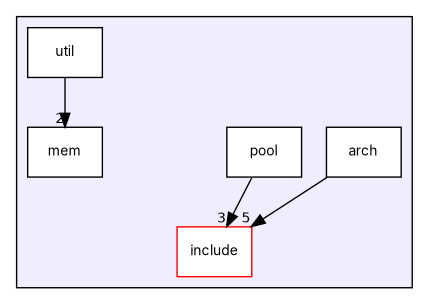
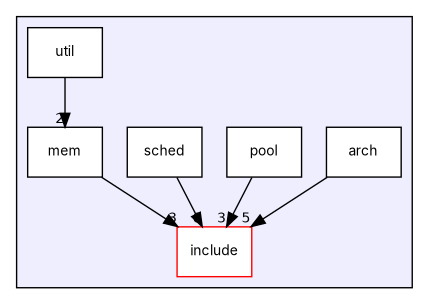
none -> (165, 152)
none -> (134, 198)
